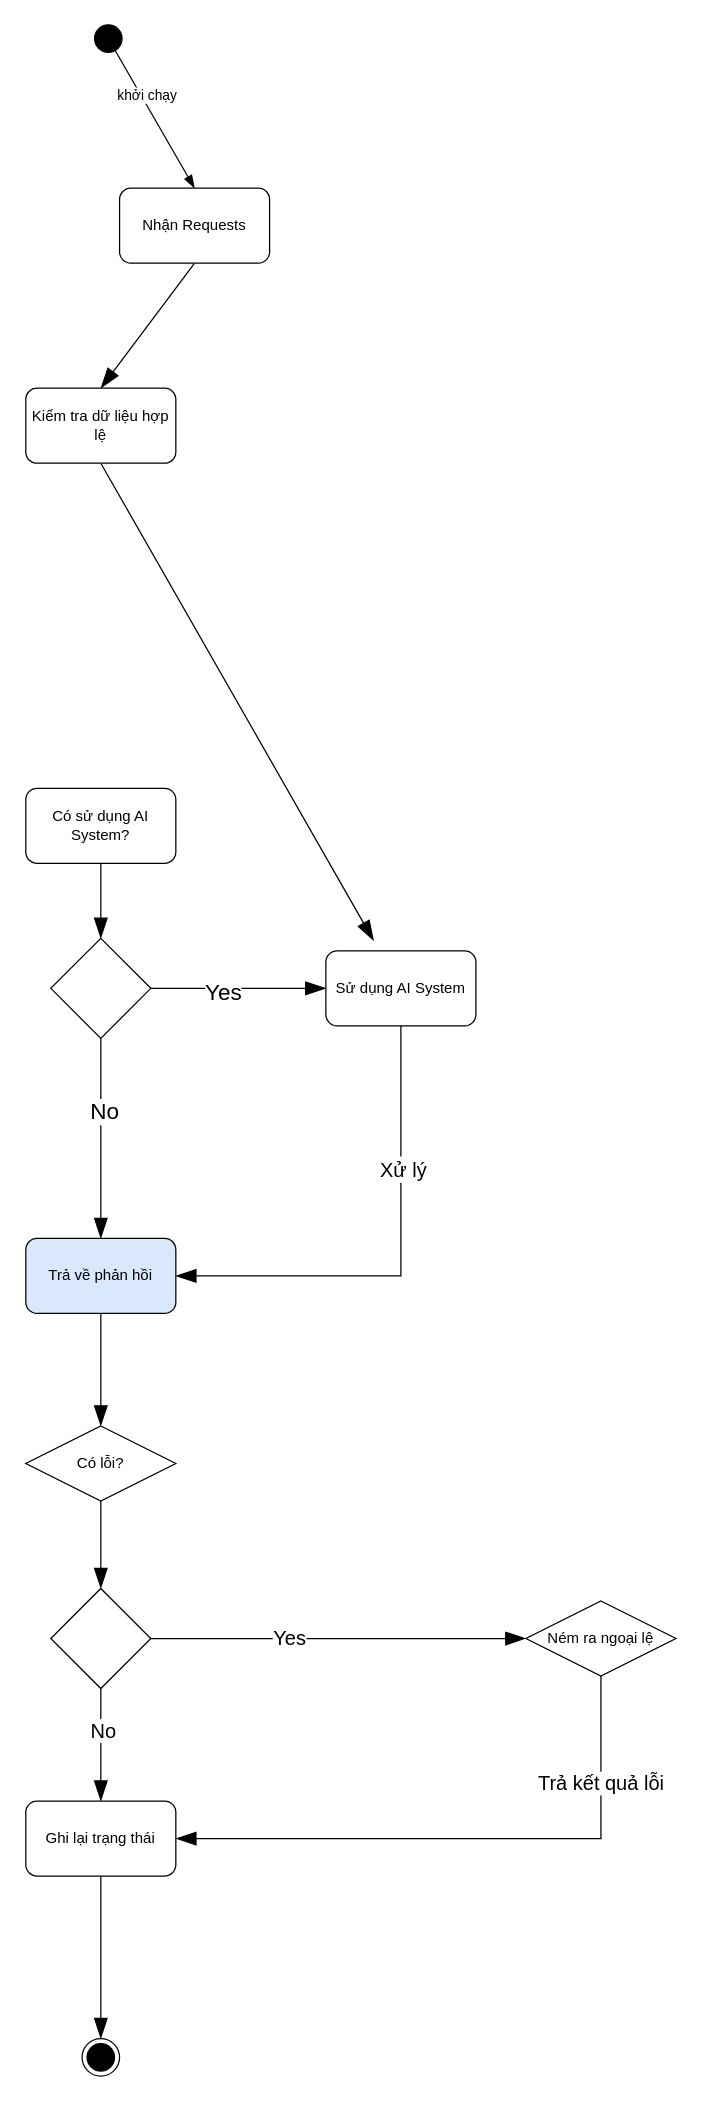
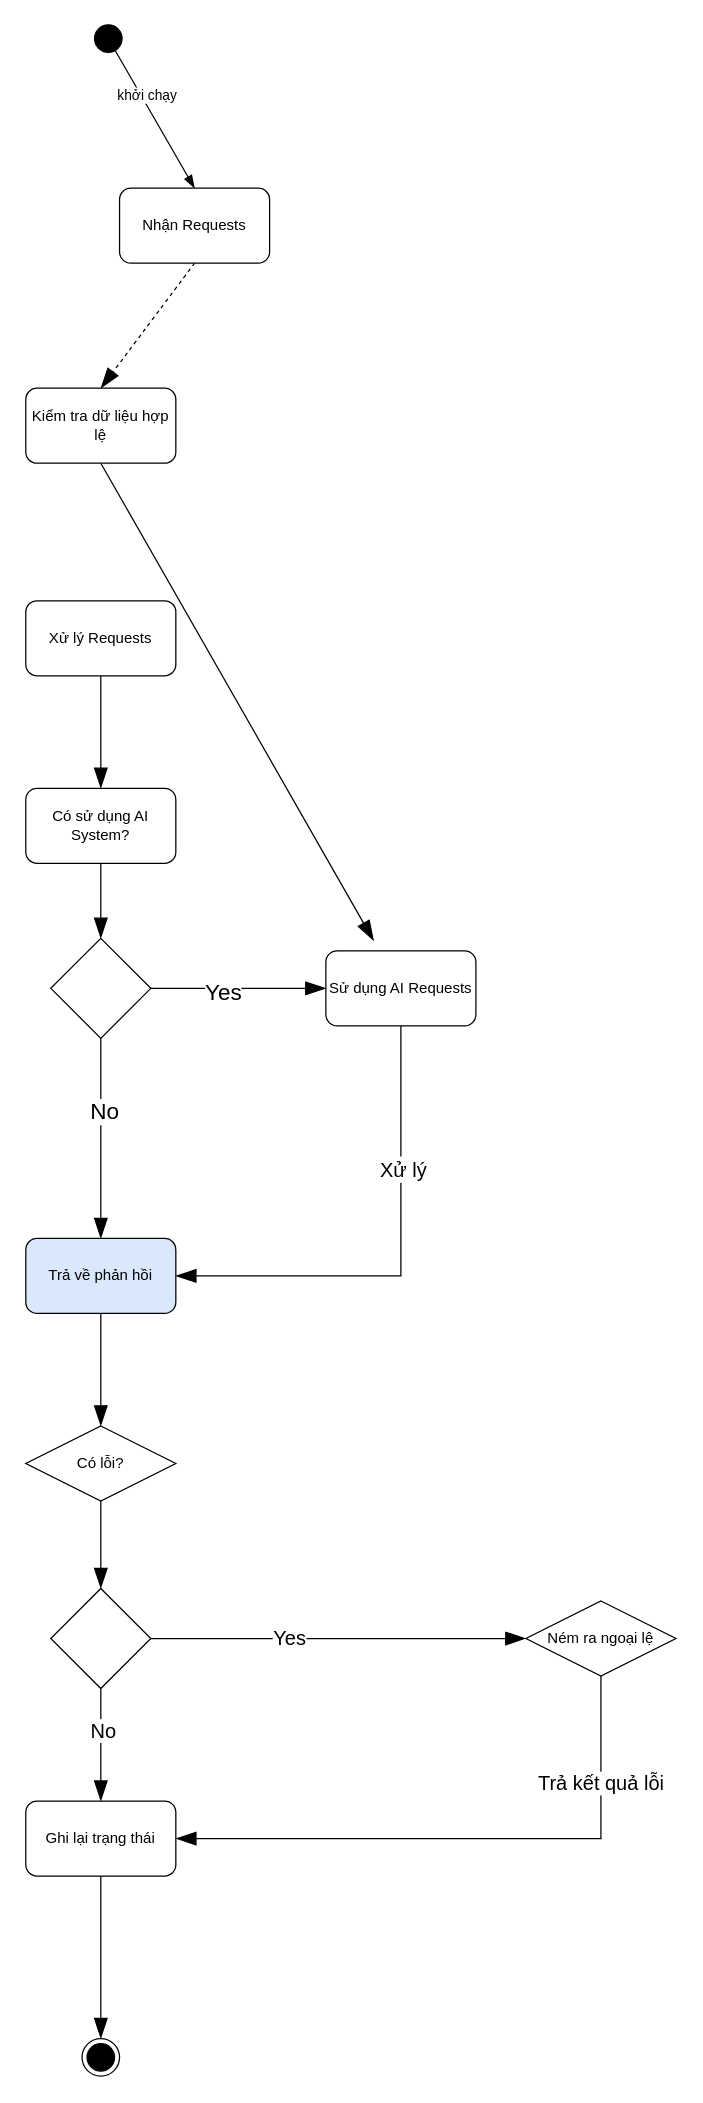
(153, 319) -> (153, 319)
none -> (101, 638)
none -> (101, 722)
(401, 988) -> (401, 988)
